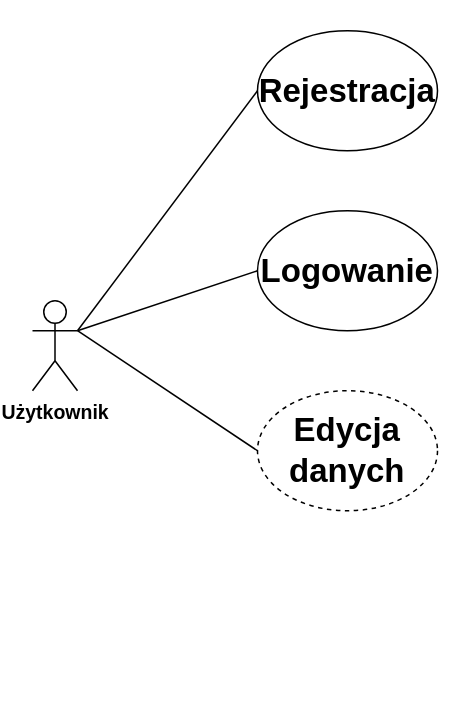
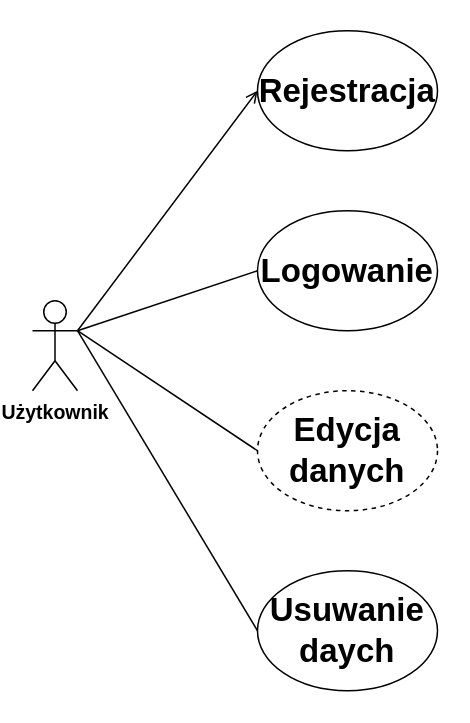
(254, 95) -> (253, 96)
none -> (169, 483)
none -> (347, 631)
